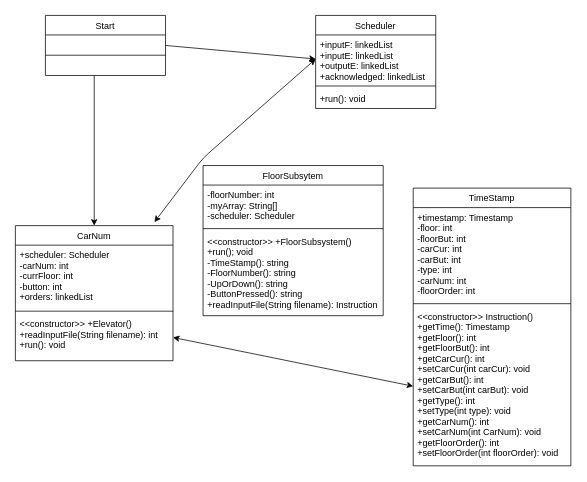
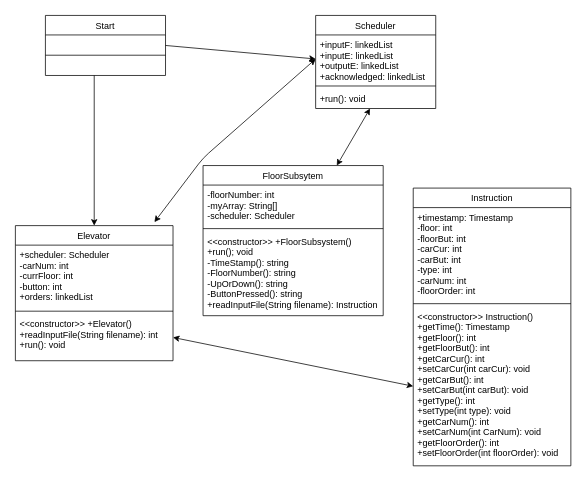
none -> (353, 137)
(491, 198) -> (491, 198)
(94, 236) -> (94, 236)
